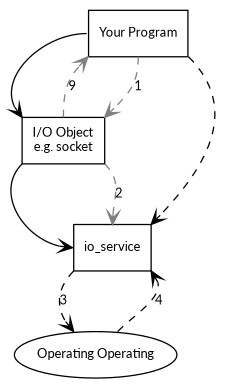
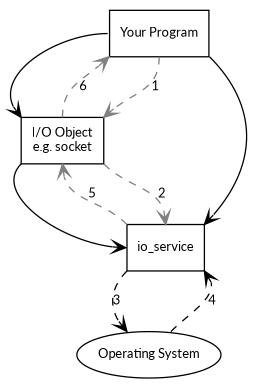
(73, 87) -> (84, 87)
(210, 140) -> (247, 135)
none -> (93, 203)
(96, 355) -> (149, 355)
